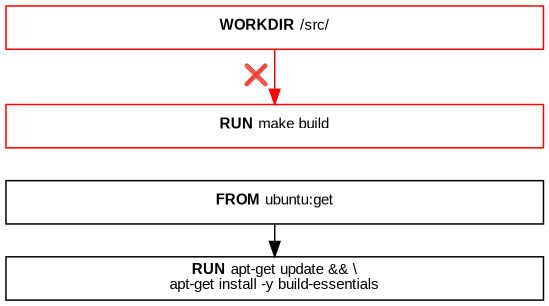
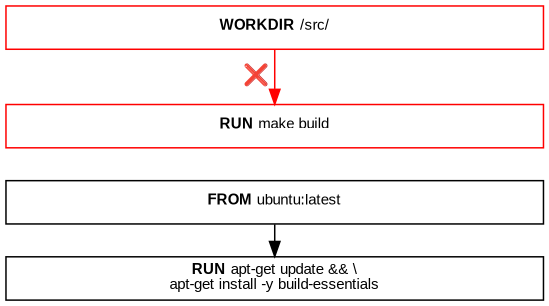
(299, 200) -> (299, 200)
